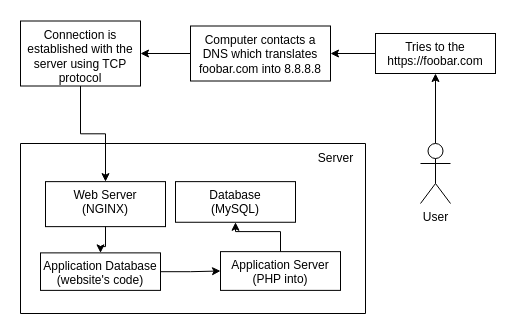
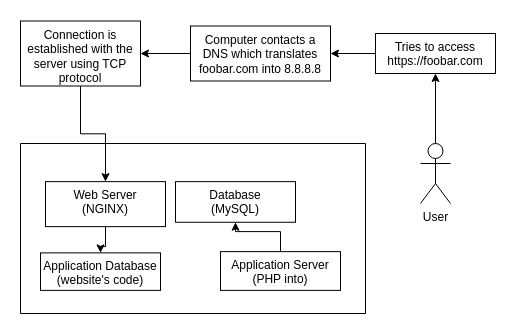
(436, 55) -> (436, 55)
(336, 159) -> none
(187, 272) -> none
